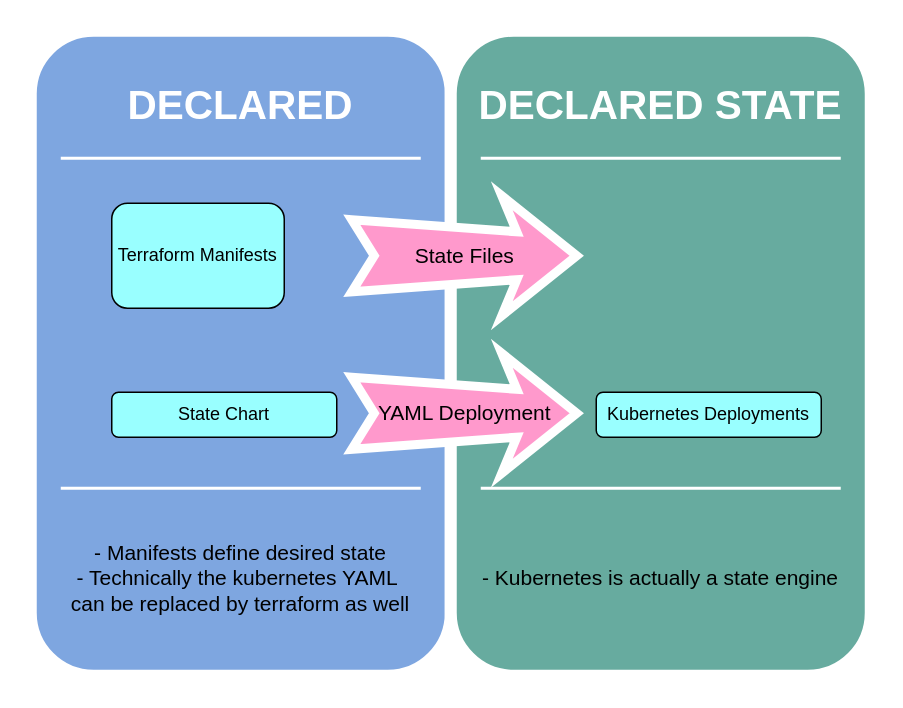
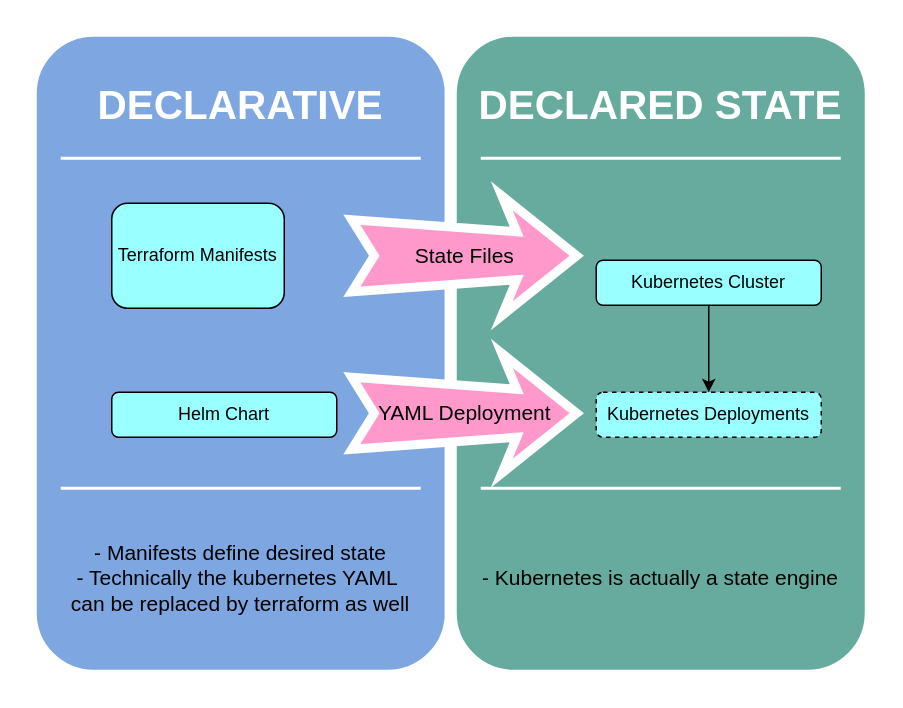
(241, 106) -> (241, 106)
none -> (709, 283)
none -> (709, 343)
(224, 415) -> (224, 415)
(709, 415) -> (709, 415)
